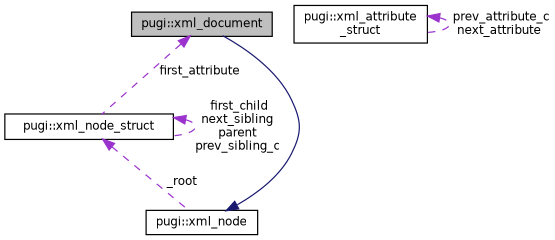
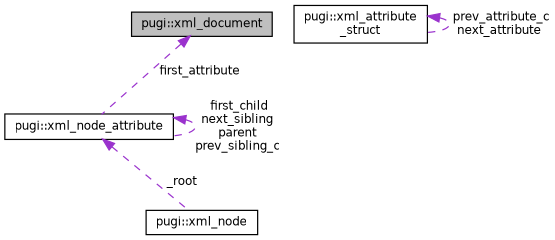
(298, 117) -> none
(89, 127) -> (89, 127)
